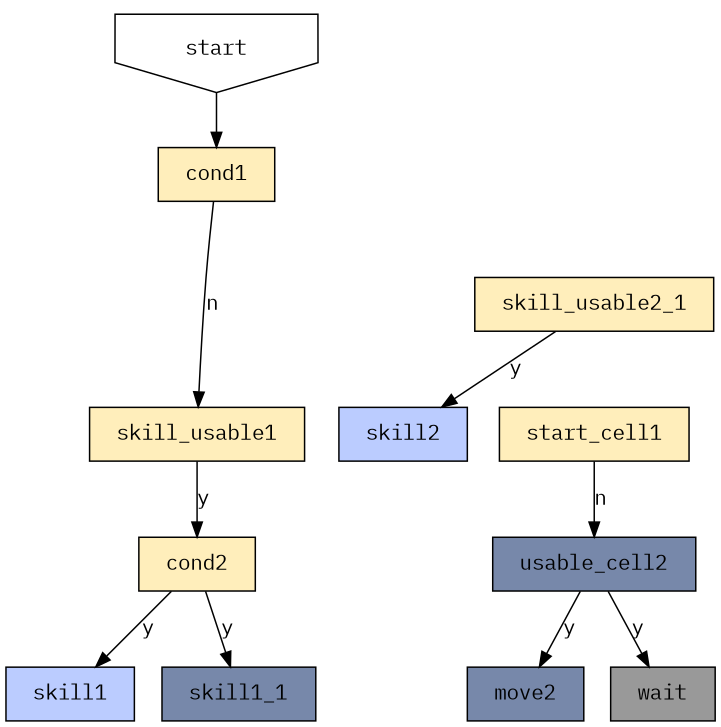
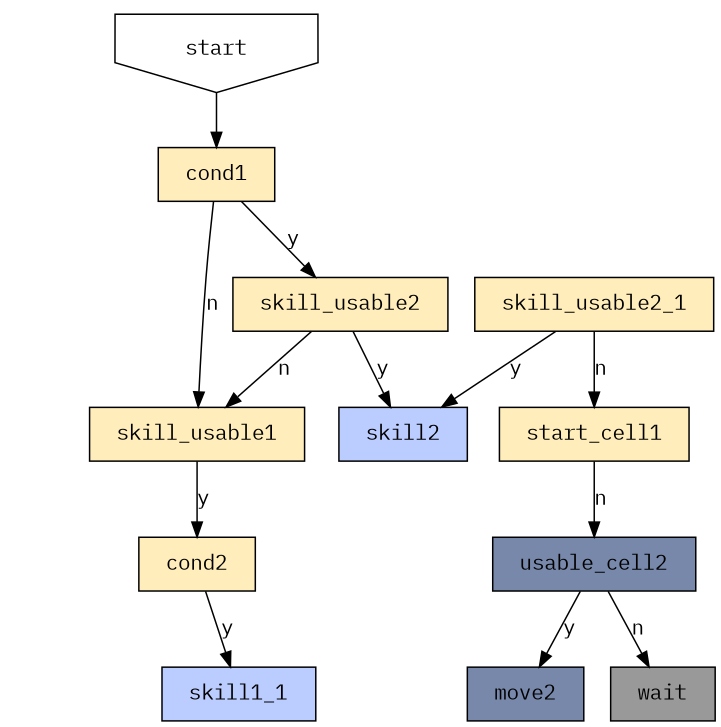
none -> (340, 304)
none -> (594, 362)
(638, 629) -> (638, 629)
(70, 694) -> none
(239, 694) -> (239, 694)
